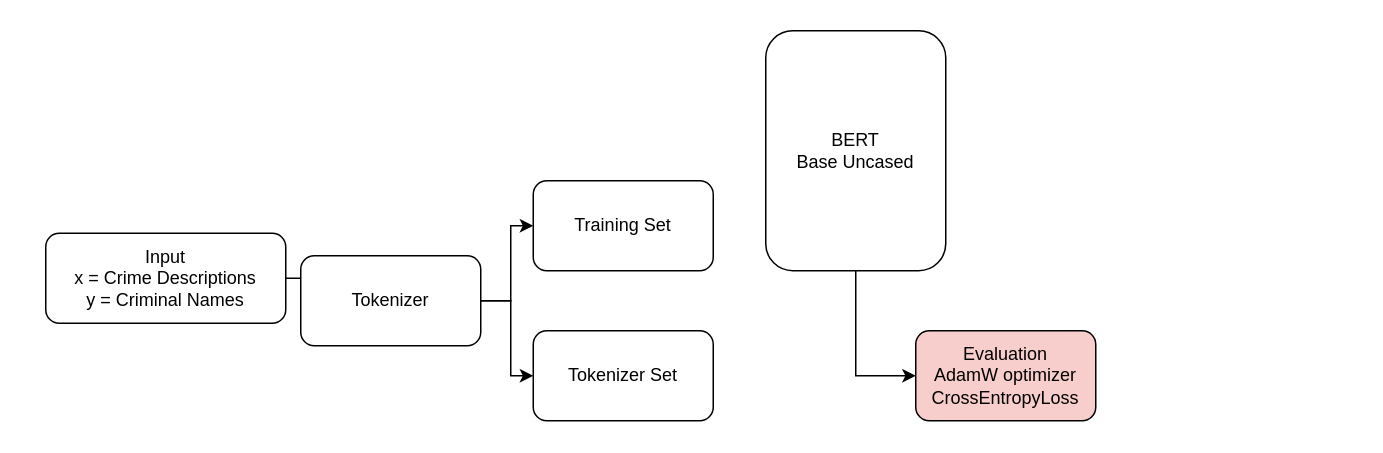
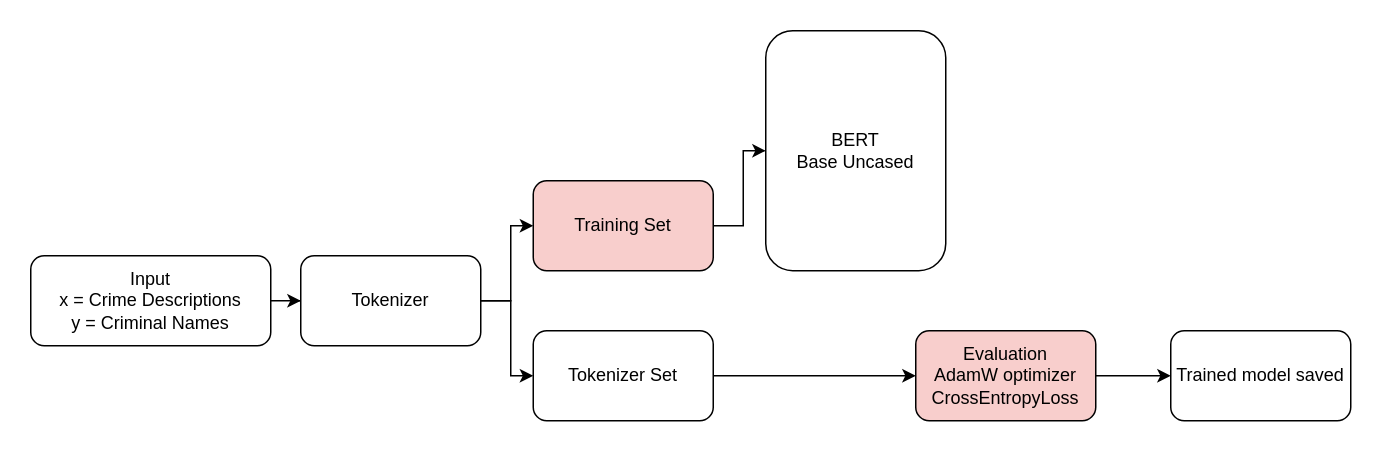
none -> (743, 198)
(623, 226) -> (623, 226)
(166, 278) -> (151, 301)
(856, 322) -> none
none -> (784, 376)
none -> (1128, 376)
none -> (1261, 376)
